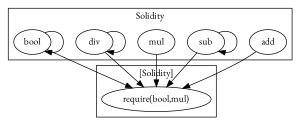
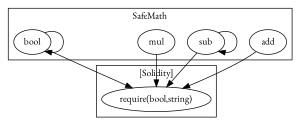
(150, 16) -> (150, 16)
(94, 42) -> none
(156, 99) -> (156, 99)
